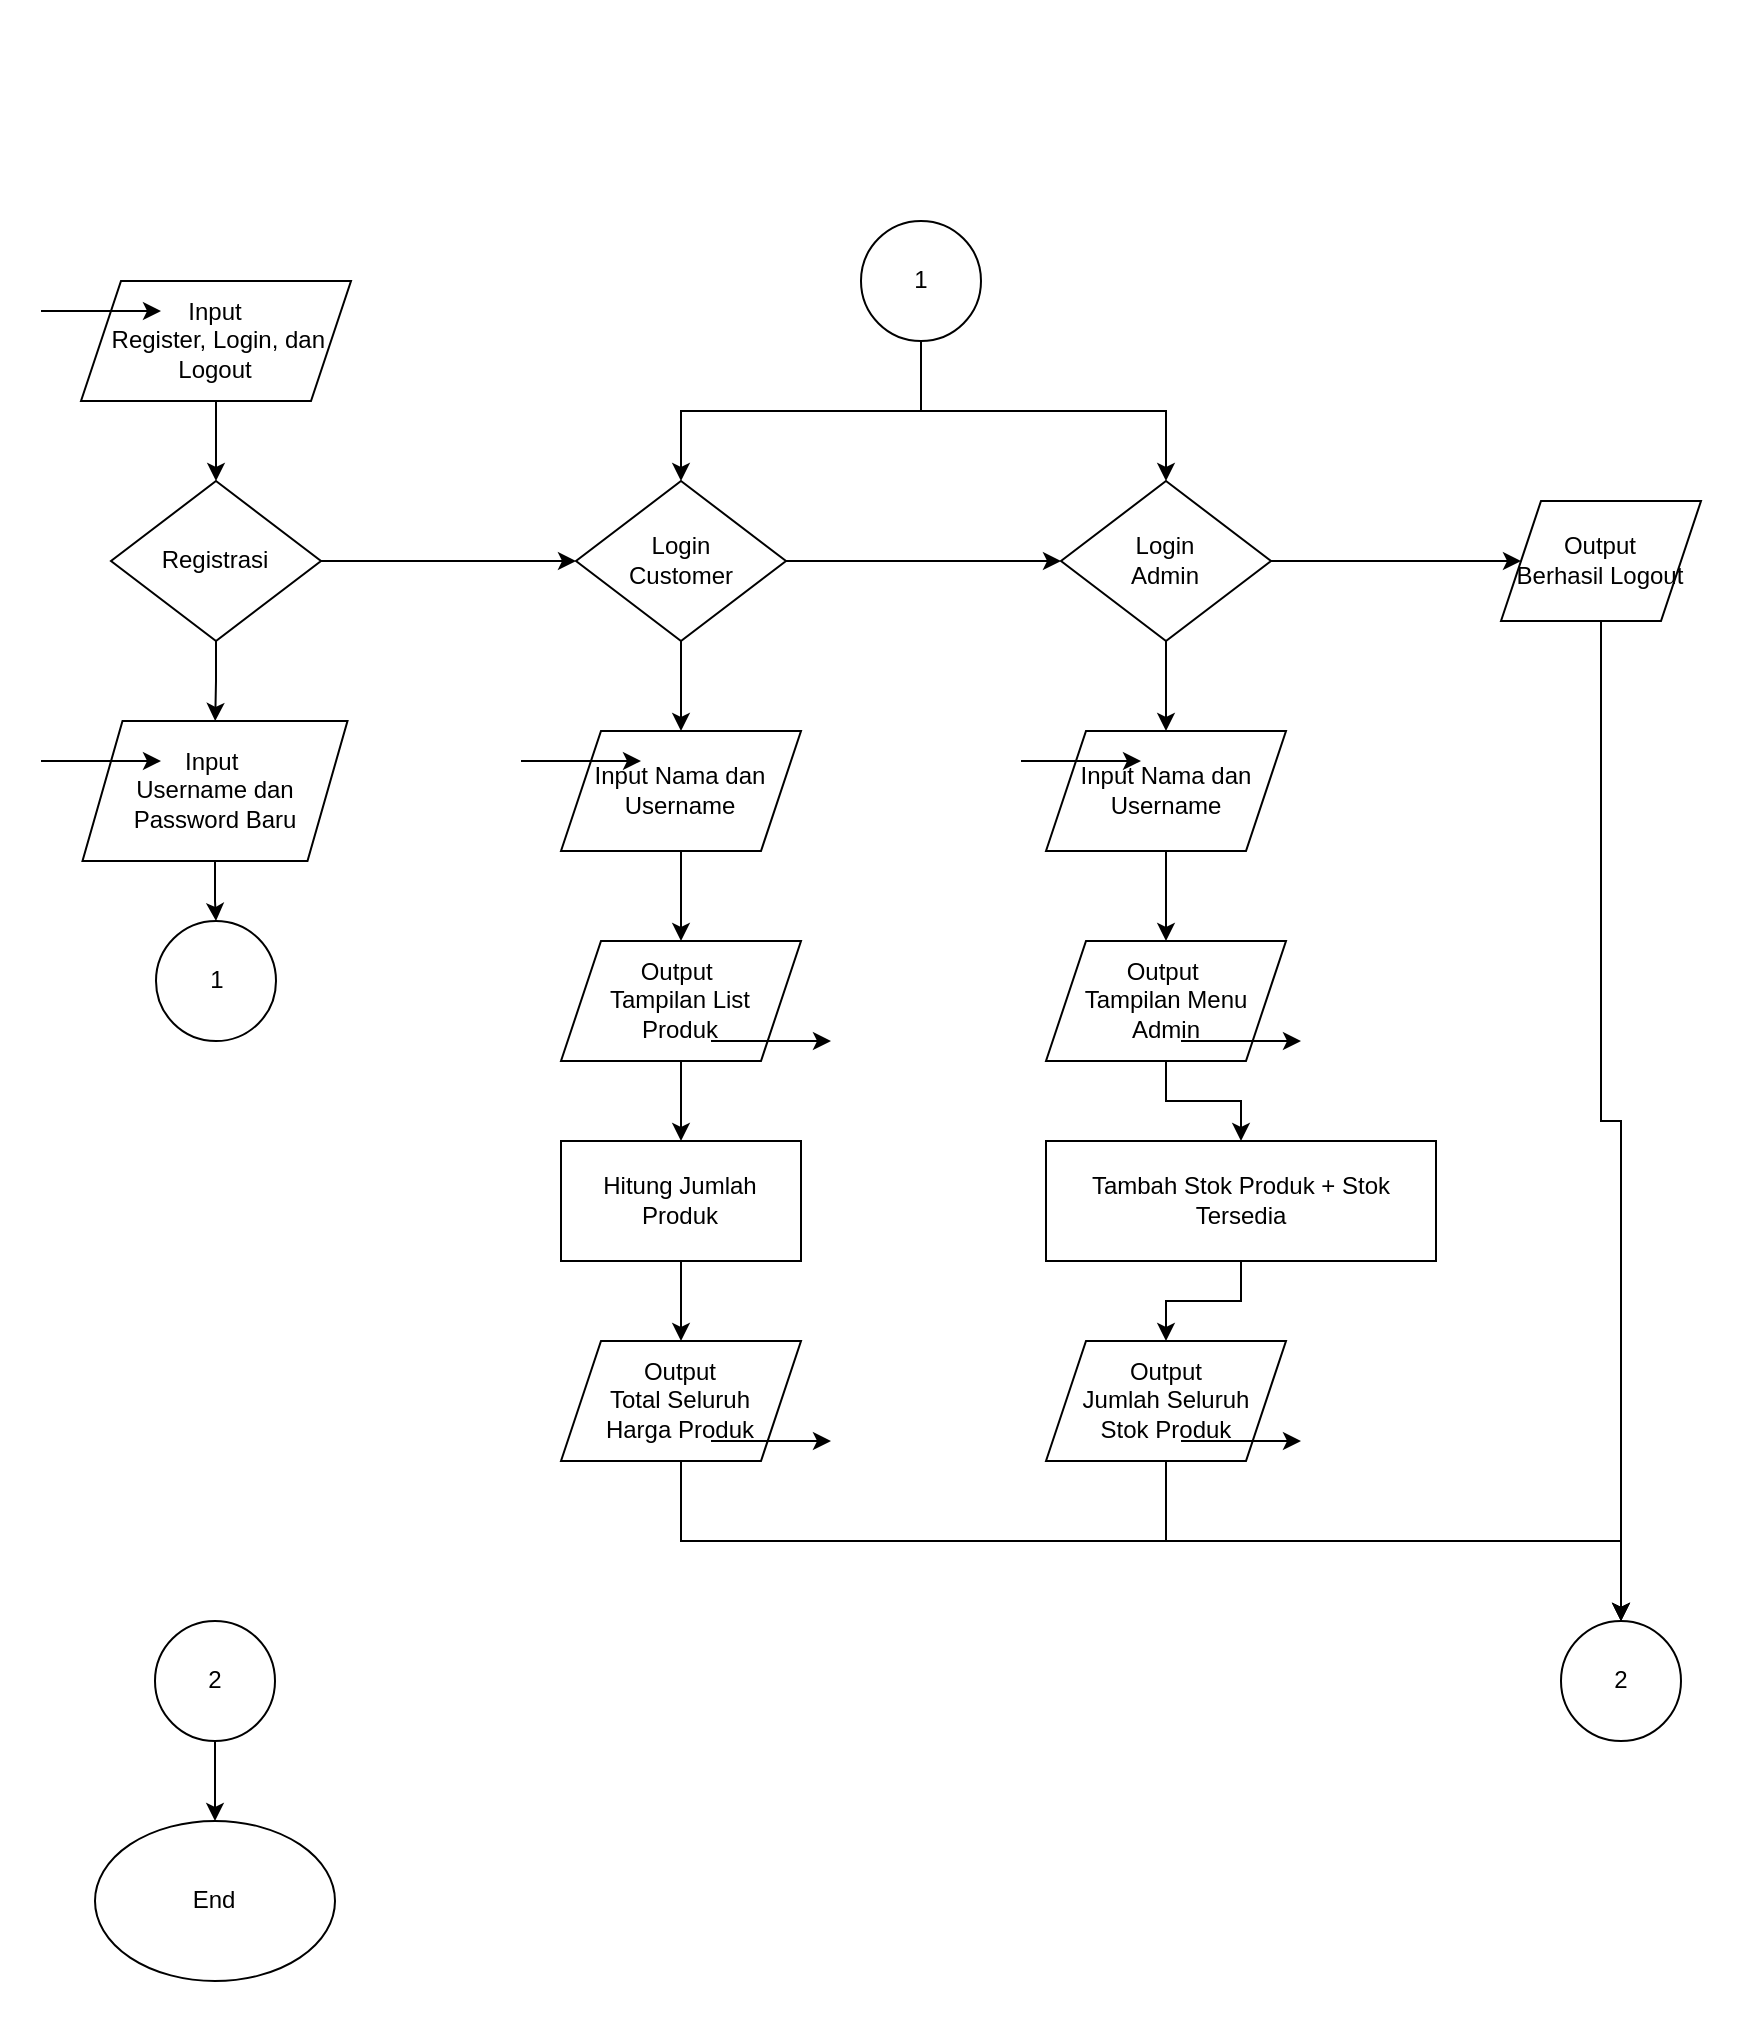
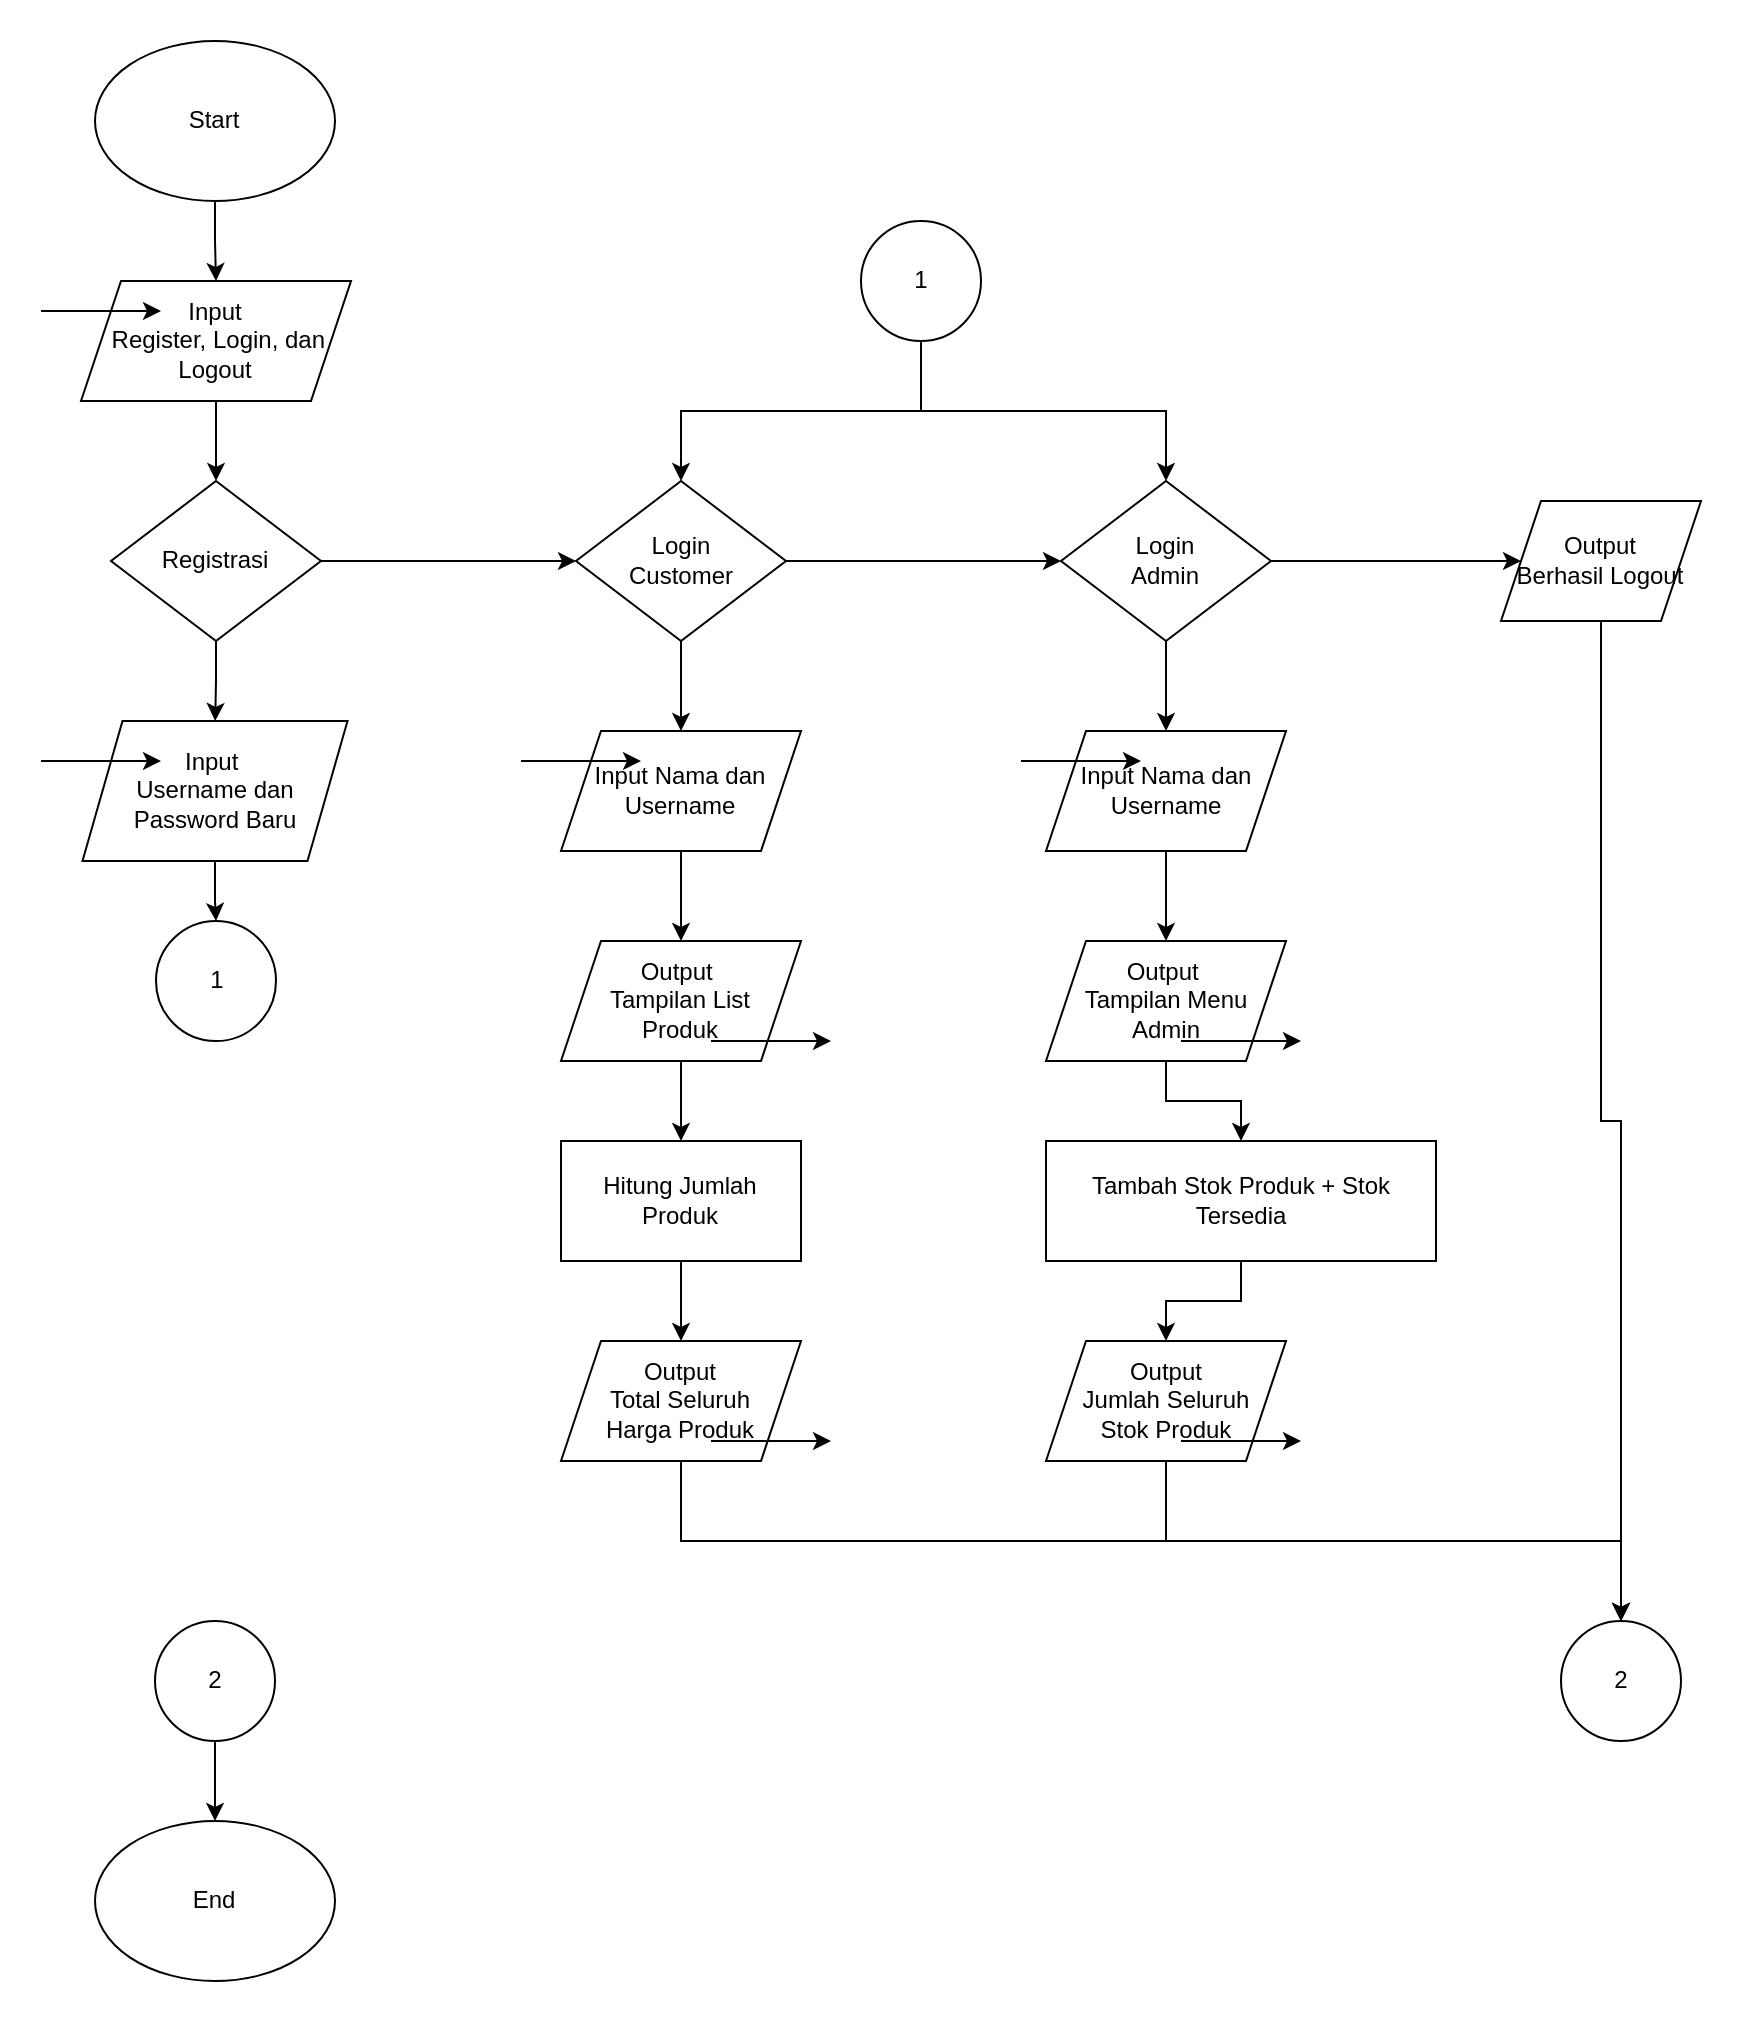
none -> (215, 121)
none -> (215, 234)
